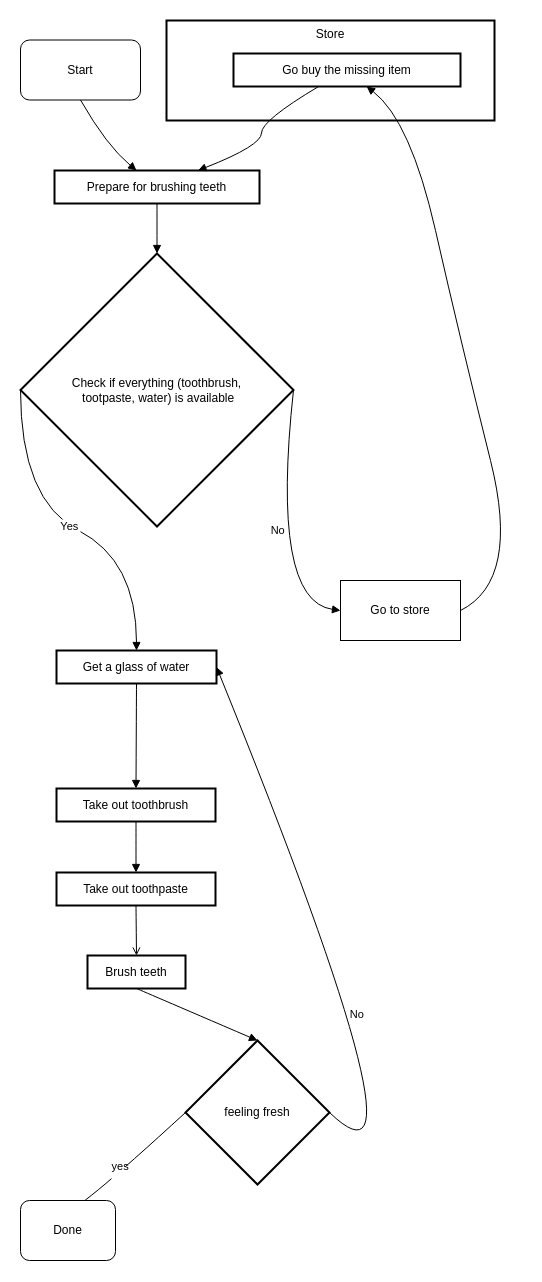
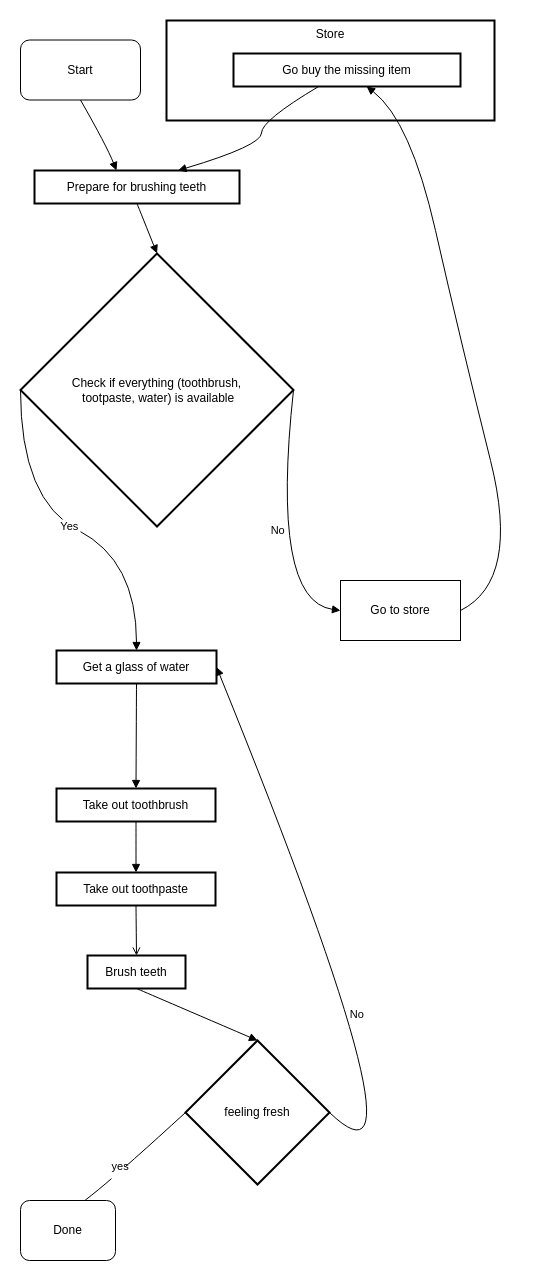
(157, 187) -> (137, 187)
